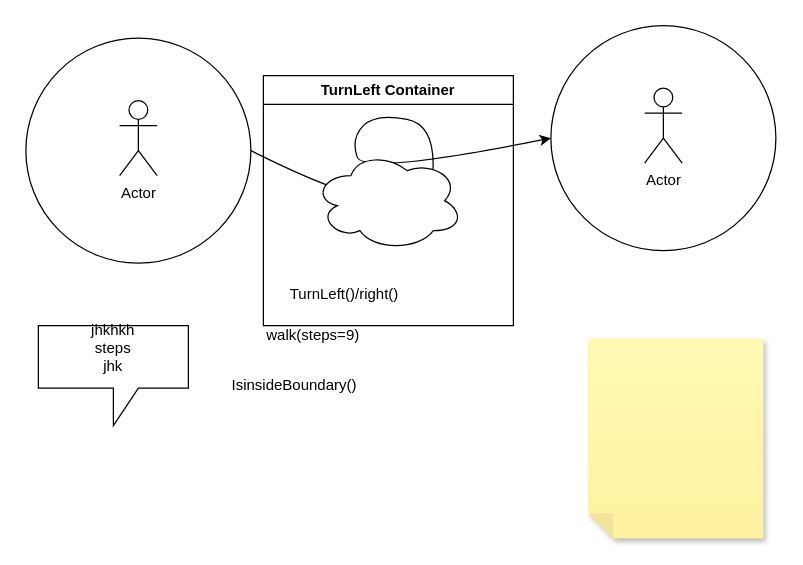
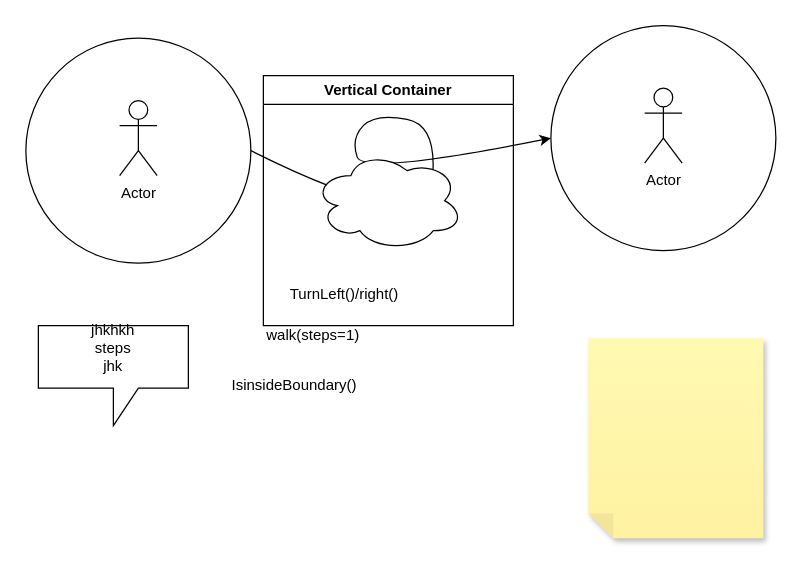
(388, 91) -> (388, 91)
(313, 344) -> (313, 344)
